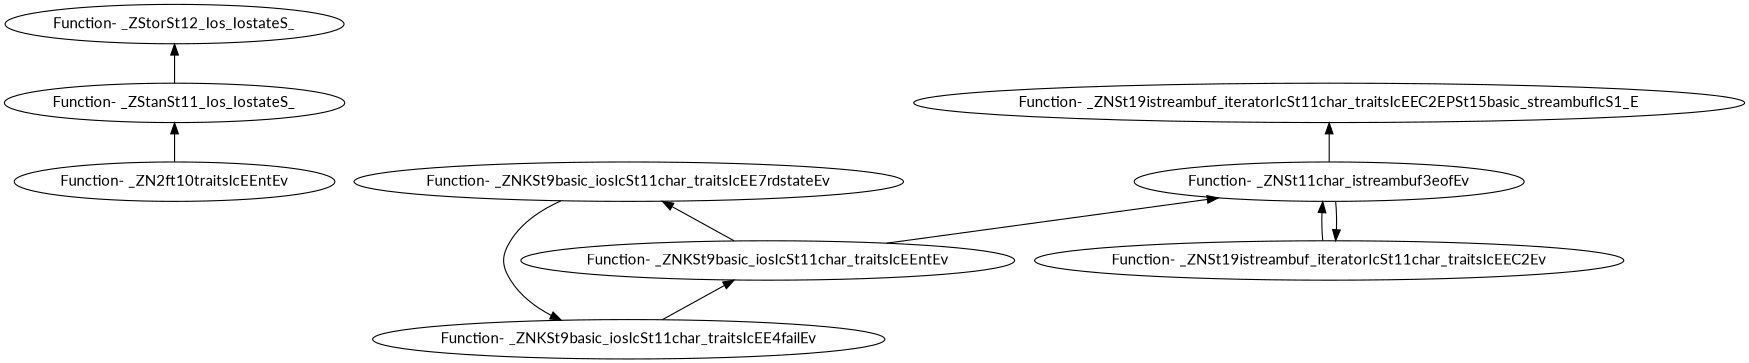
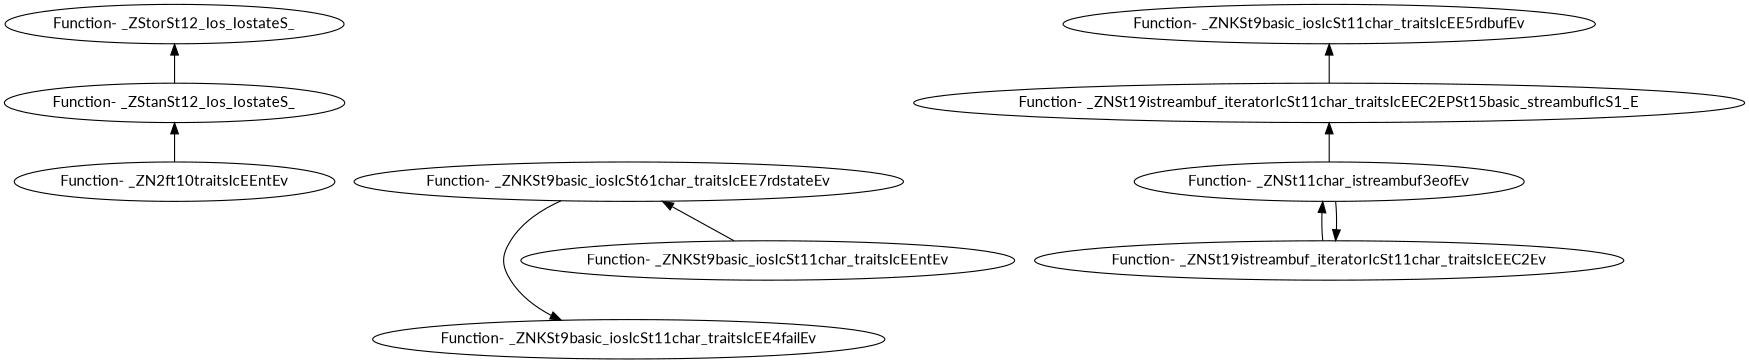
none -> (1329, 24)
(175, 103) -> (175, 103)
(629, 182) -> (629, 182)
(1047, 221) -> none
(693, 303) -> none
